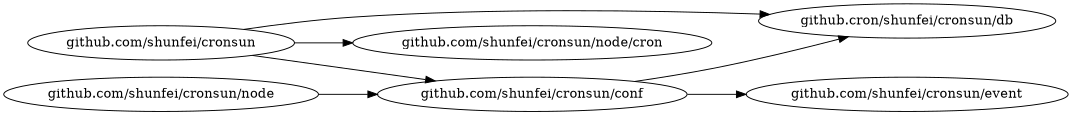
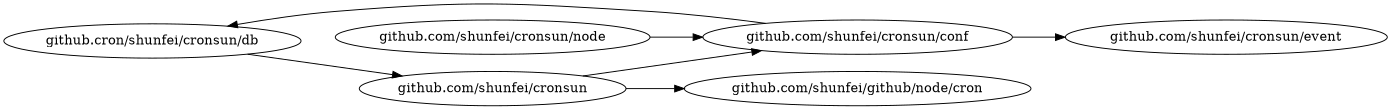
(502, 11) -> (320, 64)
(532, 43) -> (858, 89)
